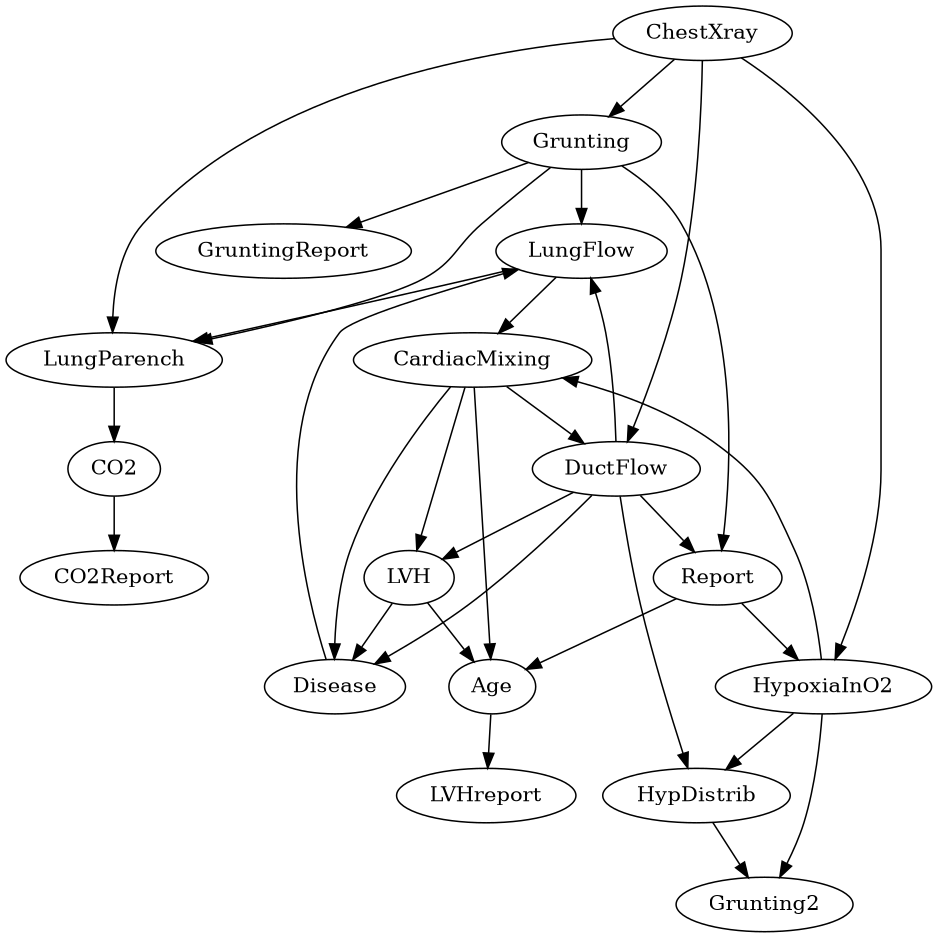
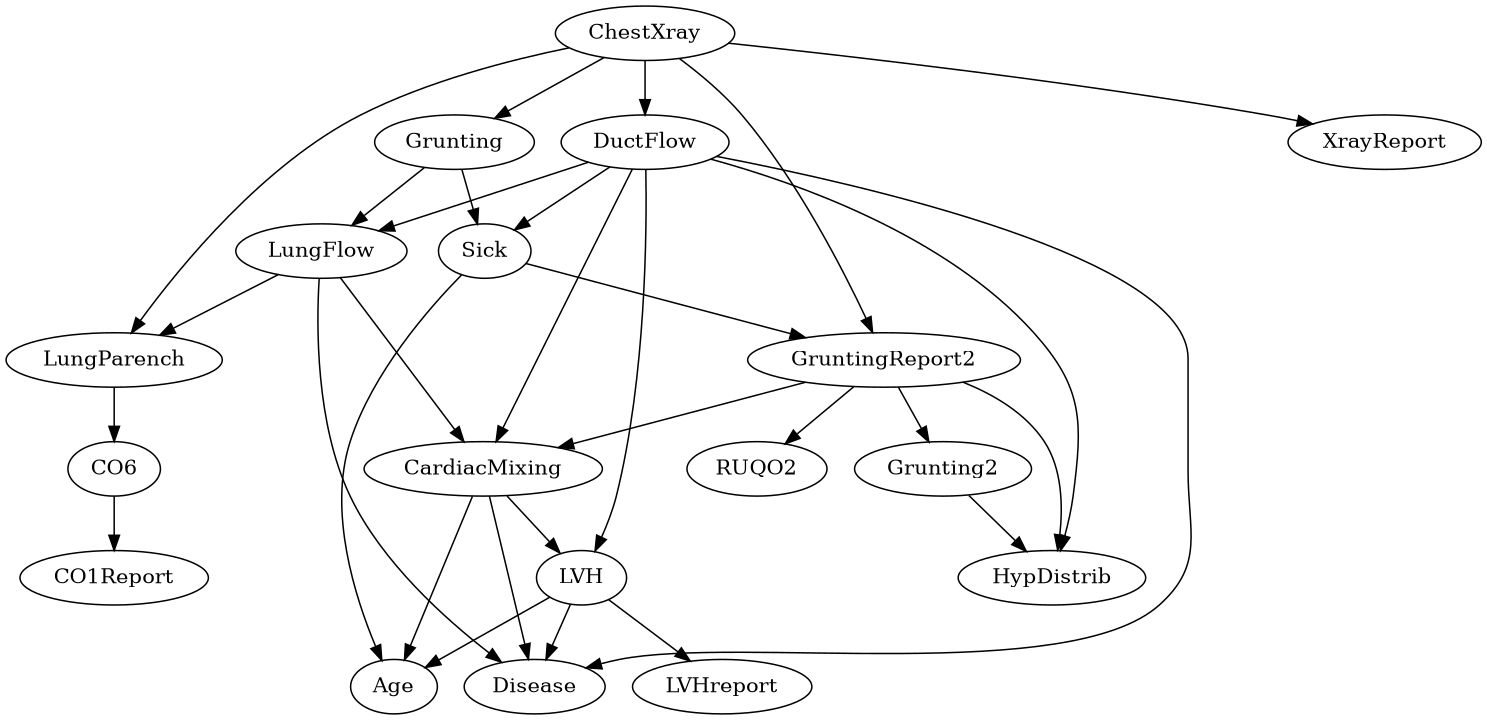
none -> (1385, 142)
(284, 251) -> none
(418, 281) -> none
(306, 407) -> (353, 501)
(539, 410) -> (568, 299)
(114, 469) -> (114, 469)
none -> (757, 469)
(114, 578) -> (114, 578)
(718, 578) -> (485, 251)
(824, 687) -> (884, 360)
(490, 734) -> (643, 626)
(726, 844) -> (992, 518)
